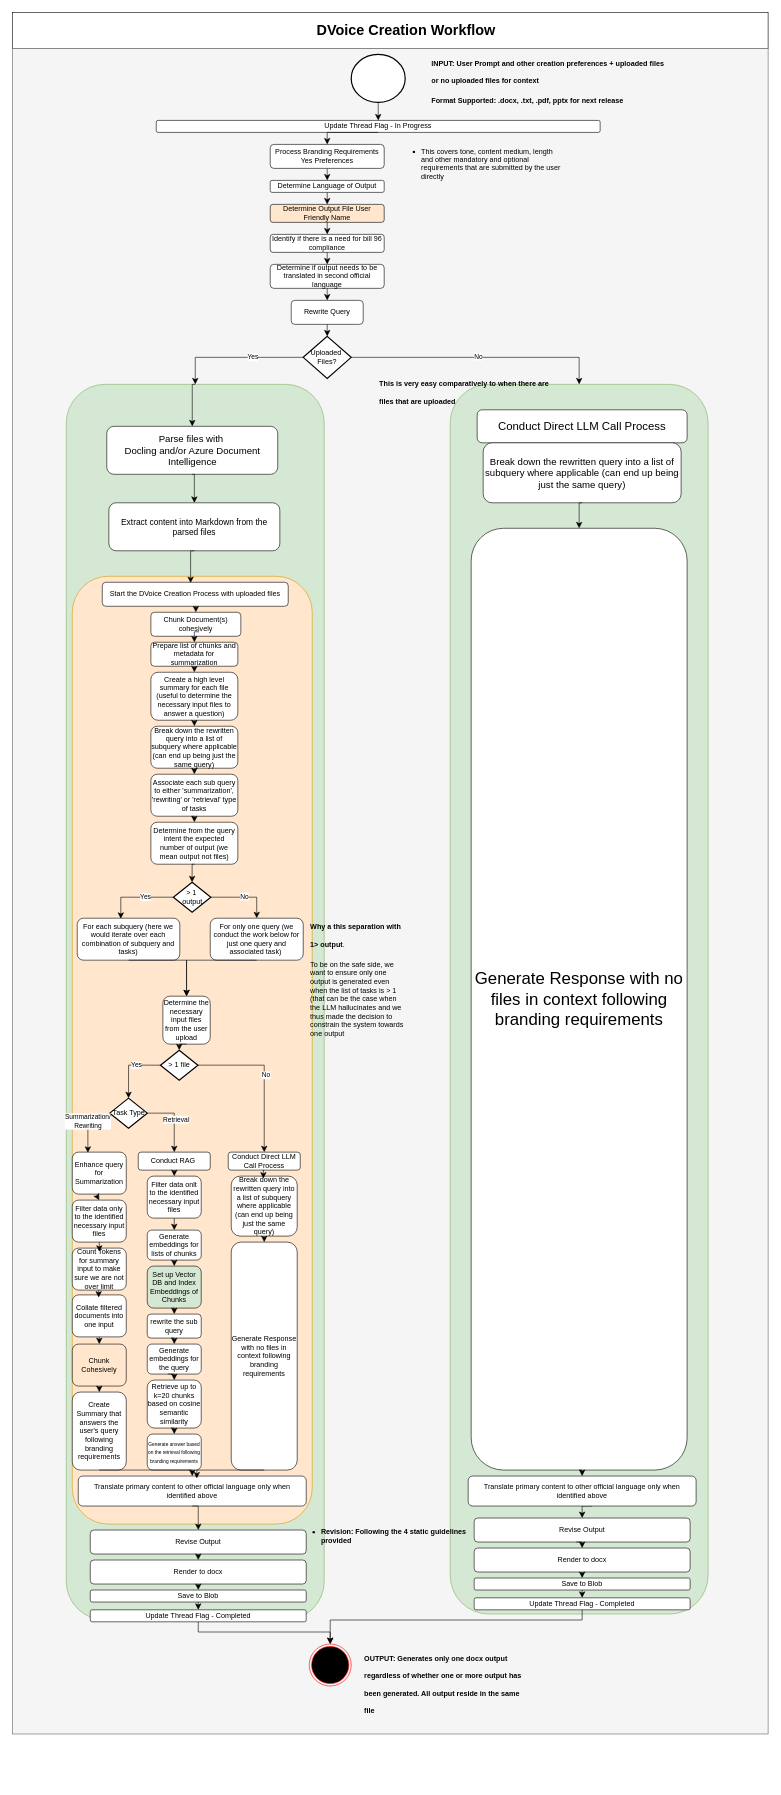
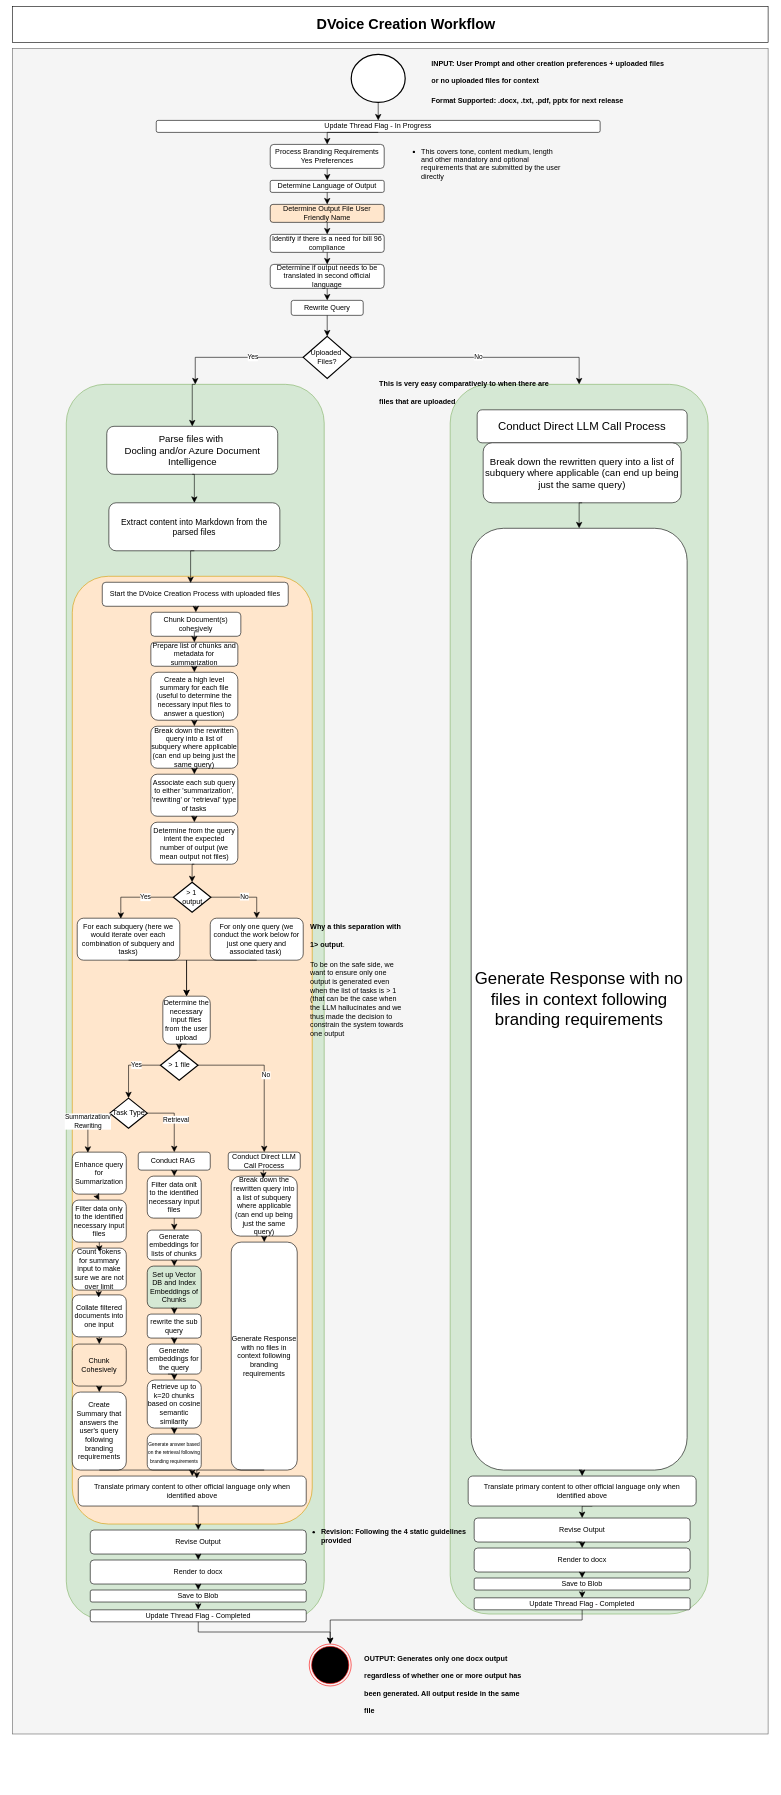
(390, 30) -> (390, 24)
(327, 312) -> (327, 308)
